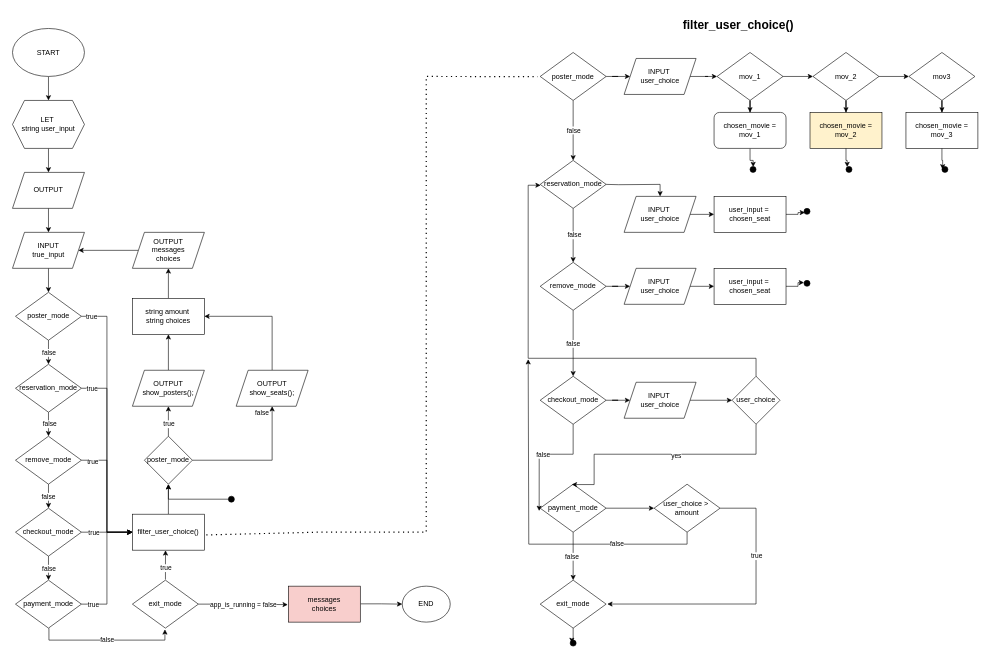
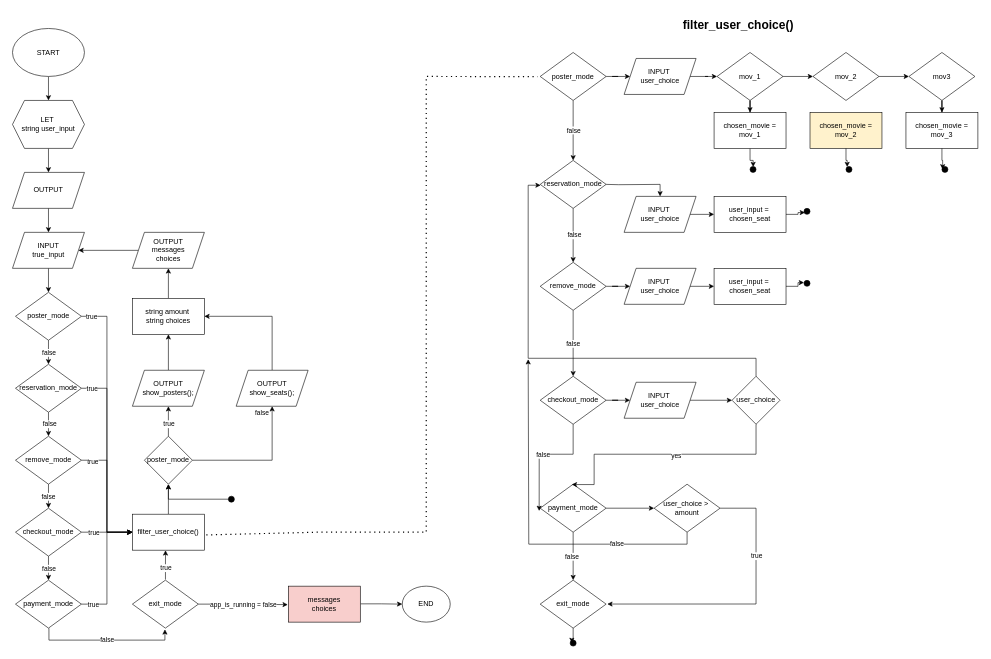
(846, 109) -> none
(750, 131) -> (750, 131)
